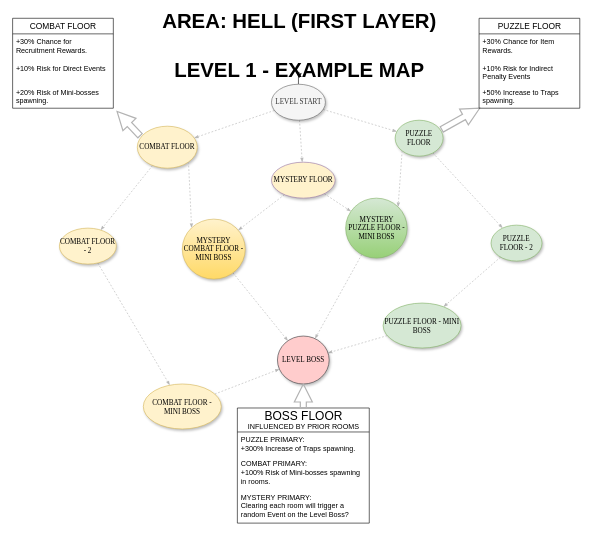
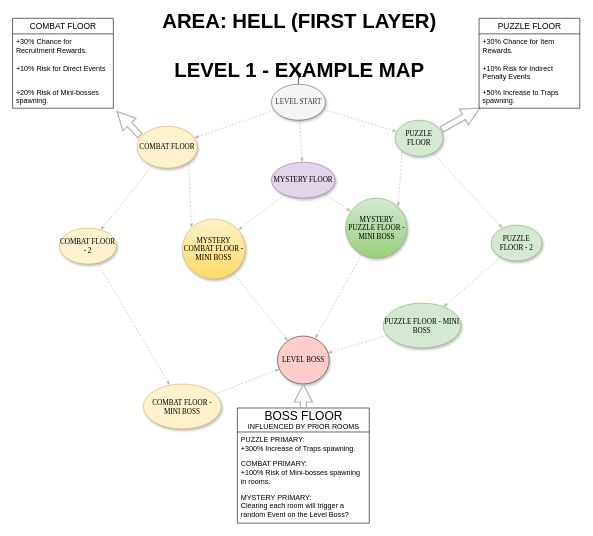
(303, 180) -> (303, 180)
